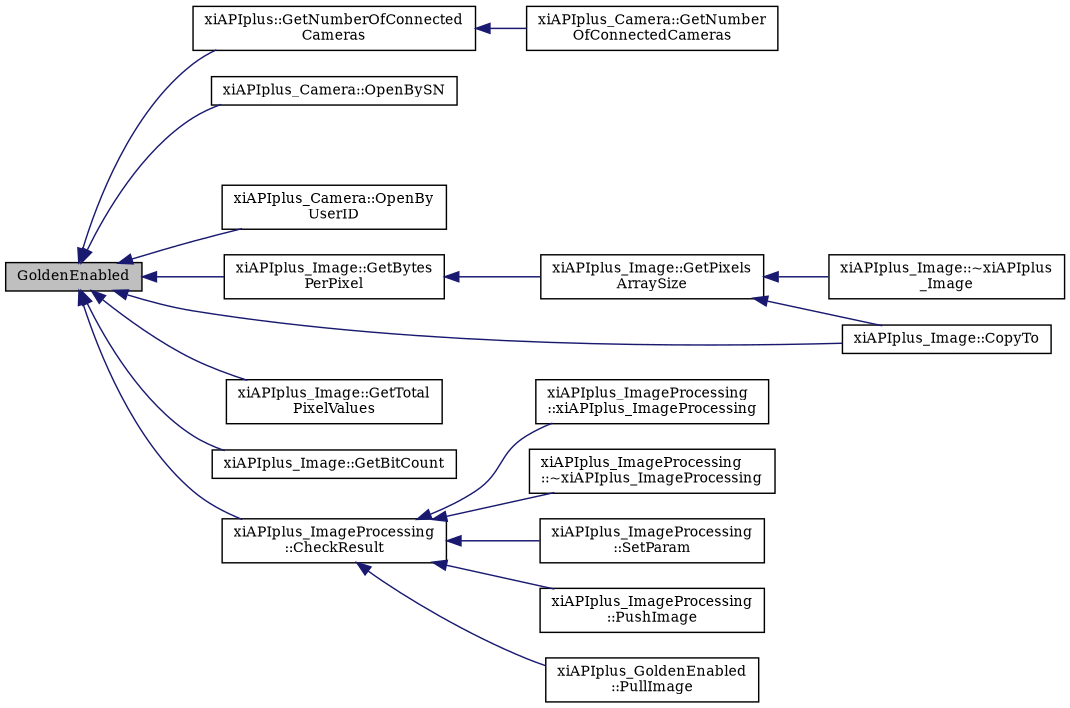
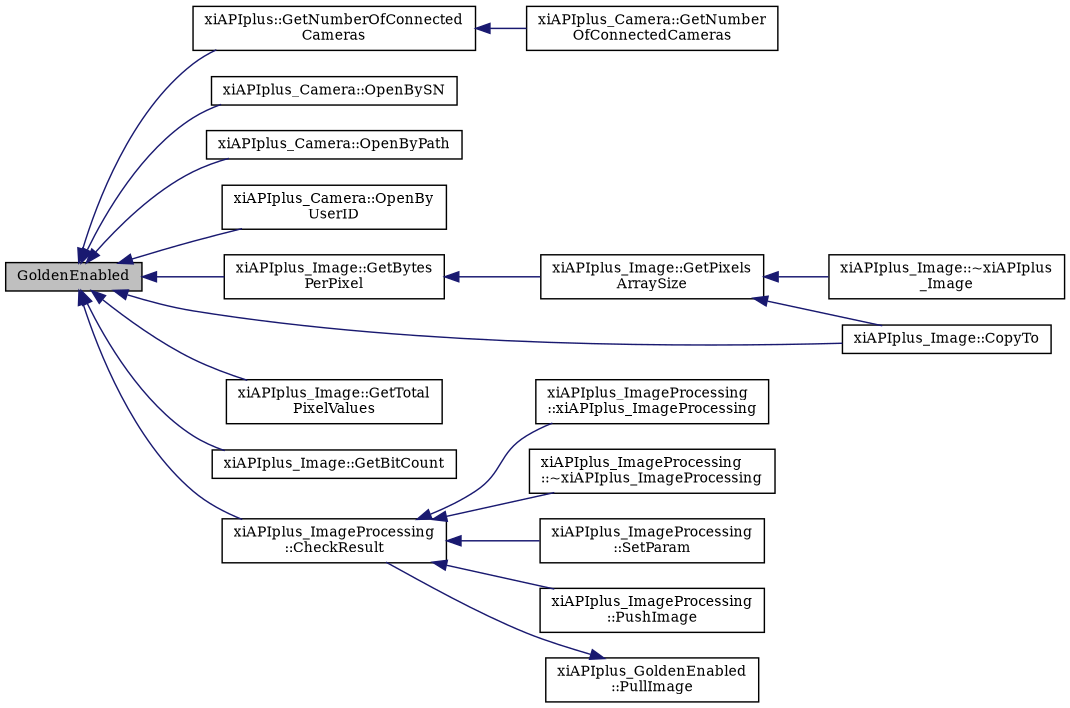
none -> (334, 145)
(454, 624) -> (486, 615)
